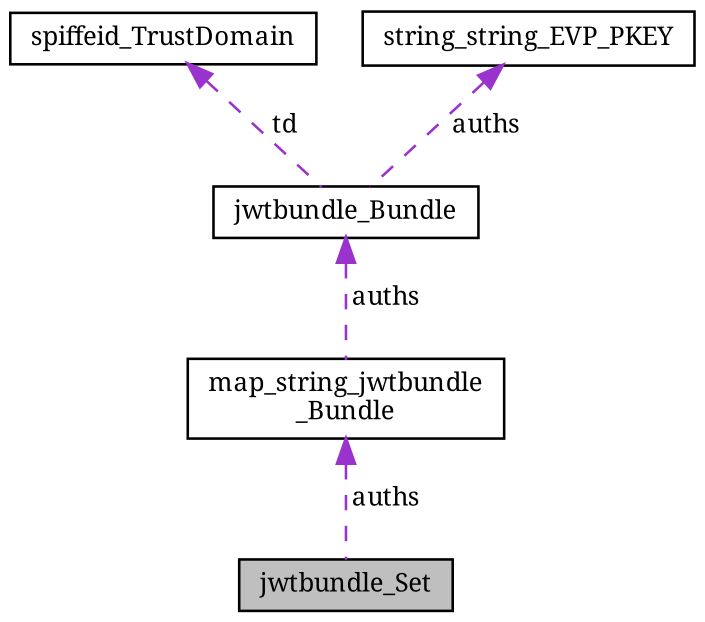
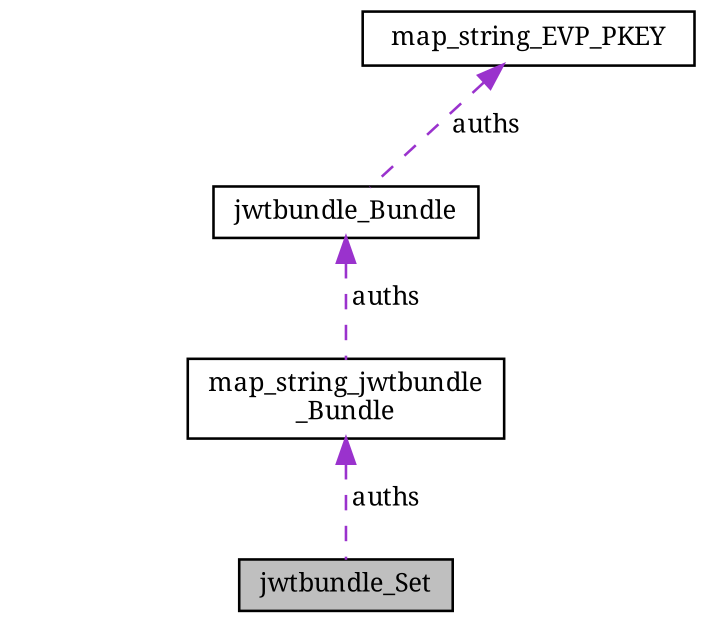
(163, 39) -> none
(529, 39) -> (529, 39)
